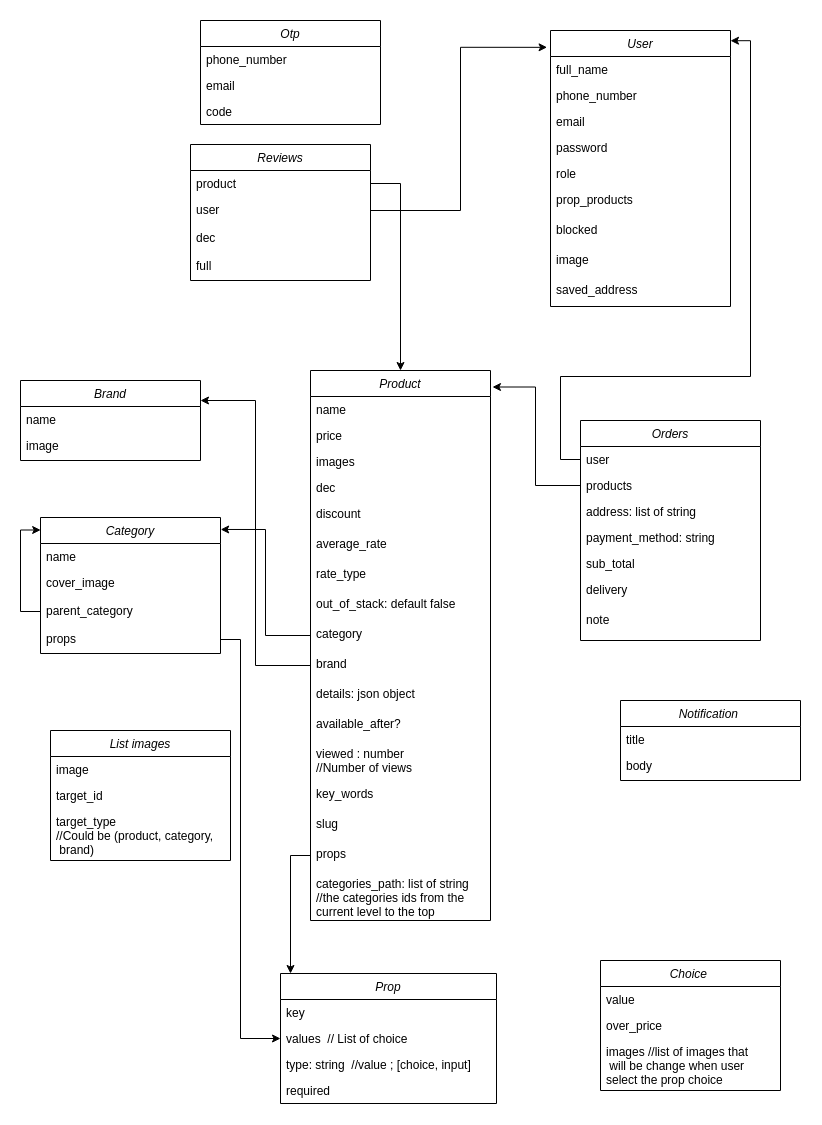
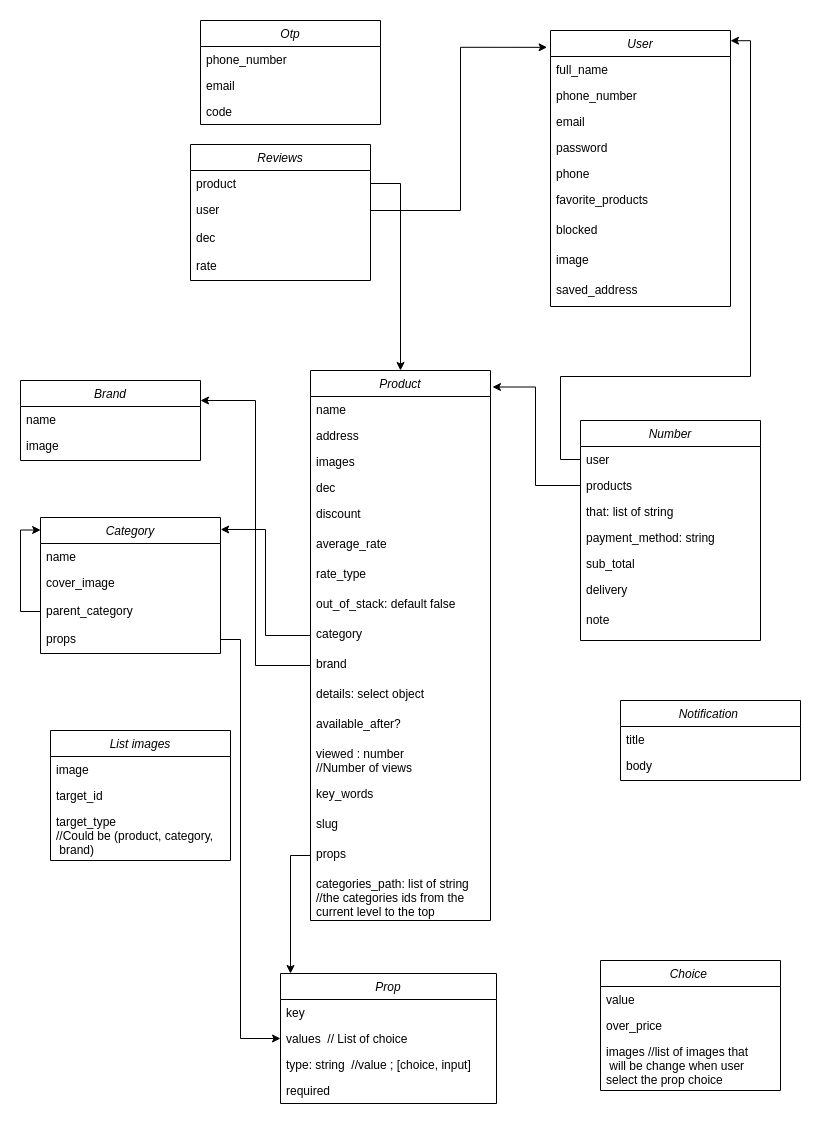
(568, 174) -> (573, 174)
(600, 200) -> (612, 200)
(206, 266) -> (209, 266)
(670, 434) -> (670, 434)
(331, 436) -> (340, 436)
(652, 512) -> (642, 512)
(375, 694) -> (381, 694)
